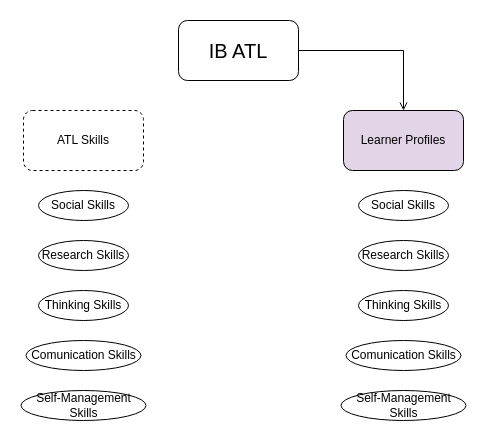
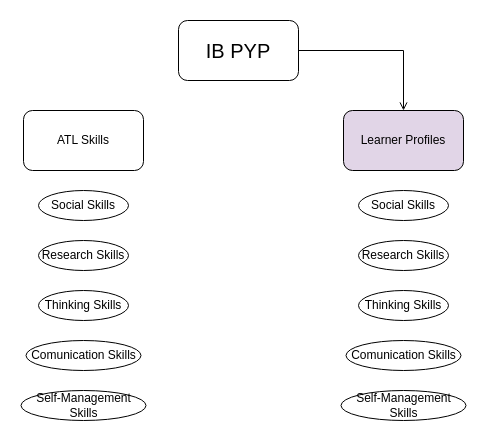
(239, 51) -> (239, 51)
(84, 141) -> (84, 141)
